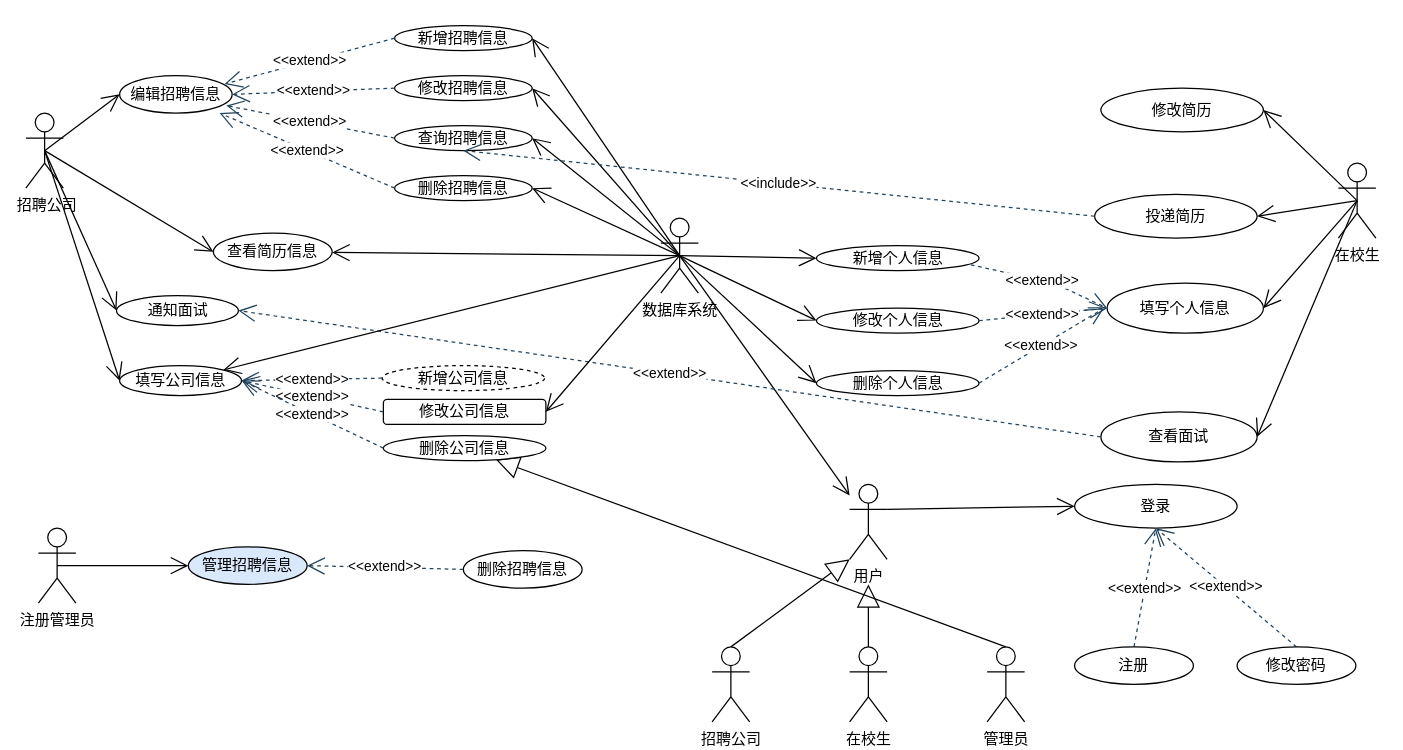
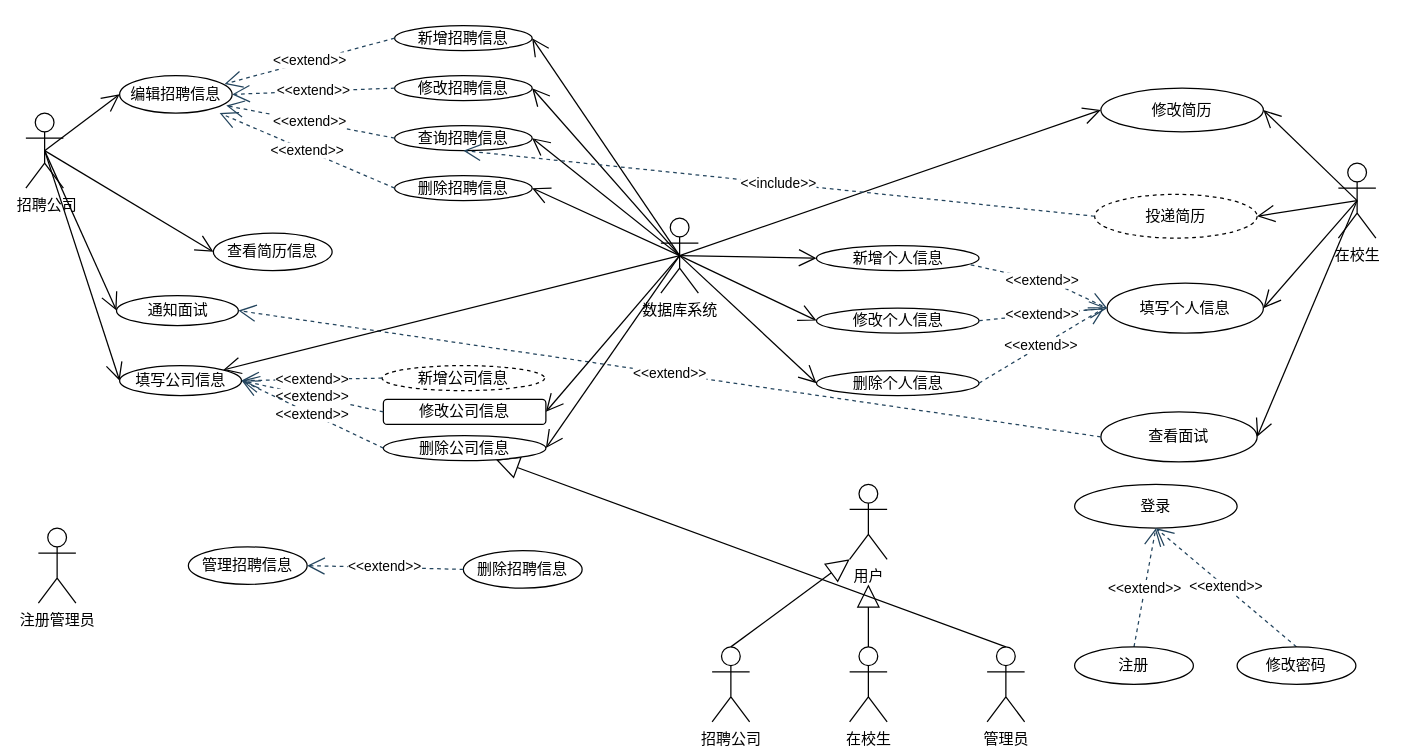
(1176, 216) -> (1176, 216)
(501, 254) -> (610, 355)
(767, 379) -> (897, 180)
(979, 508) -> none
(122, 566) -> none
(248, 566) -> (248, 566)
